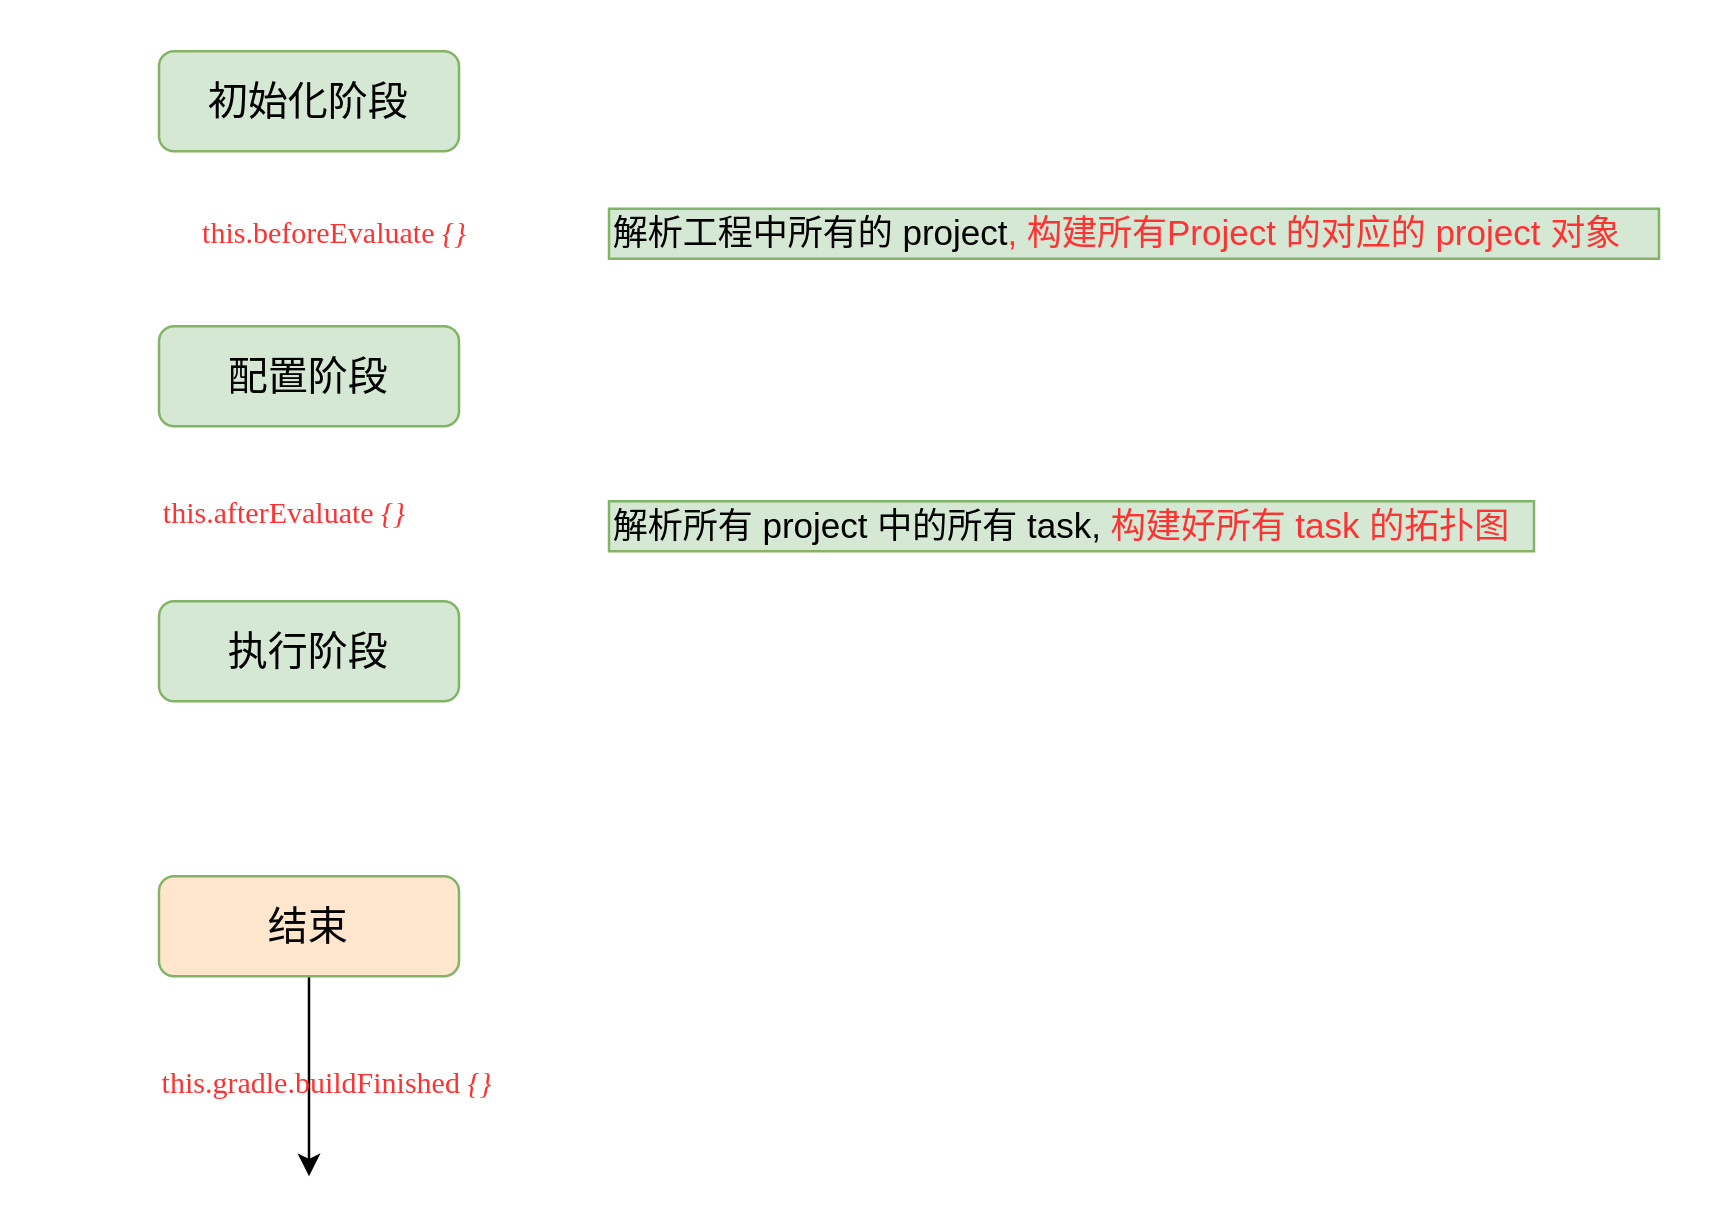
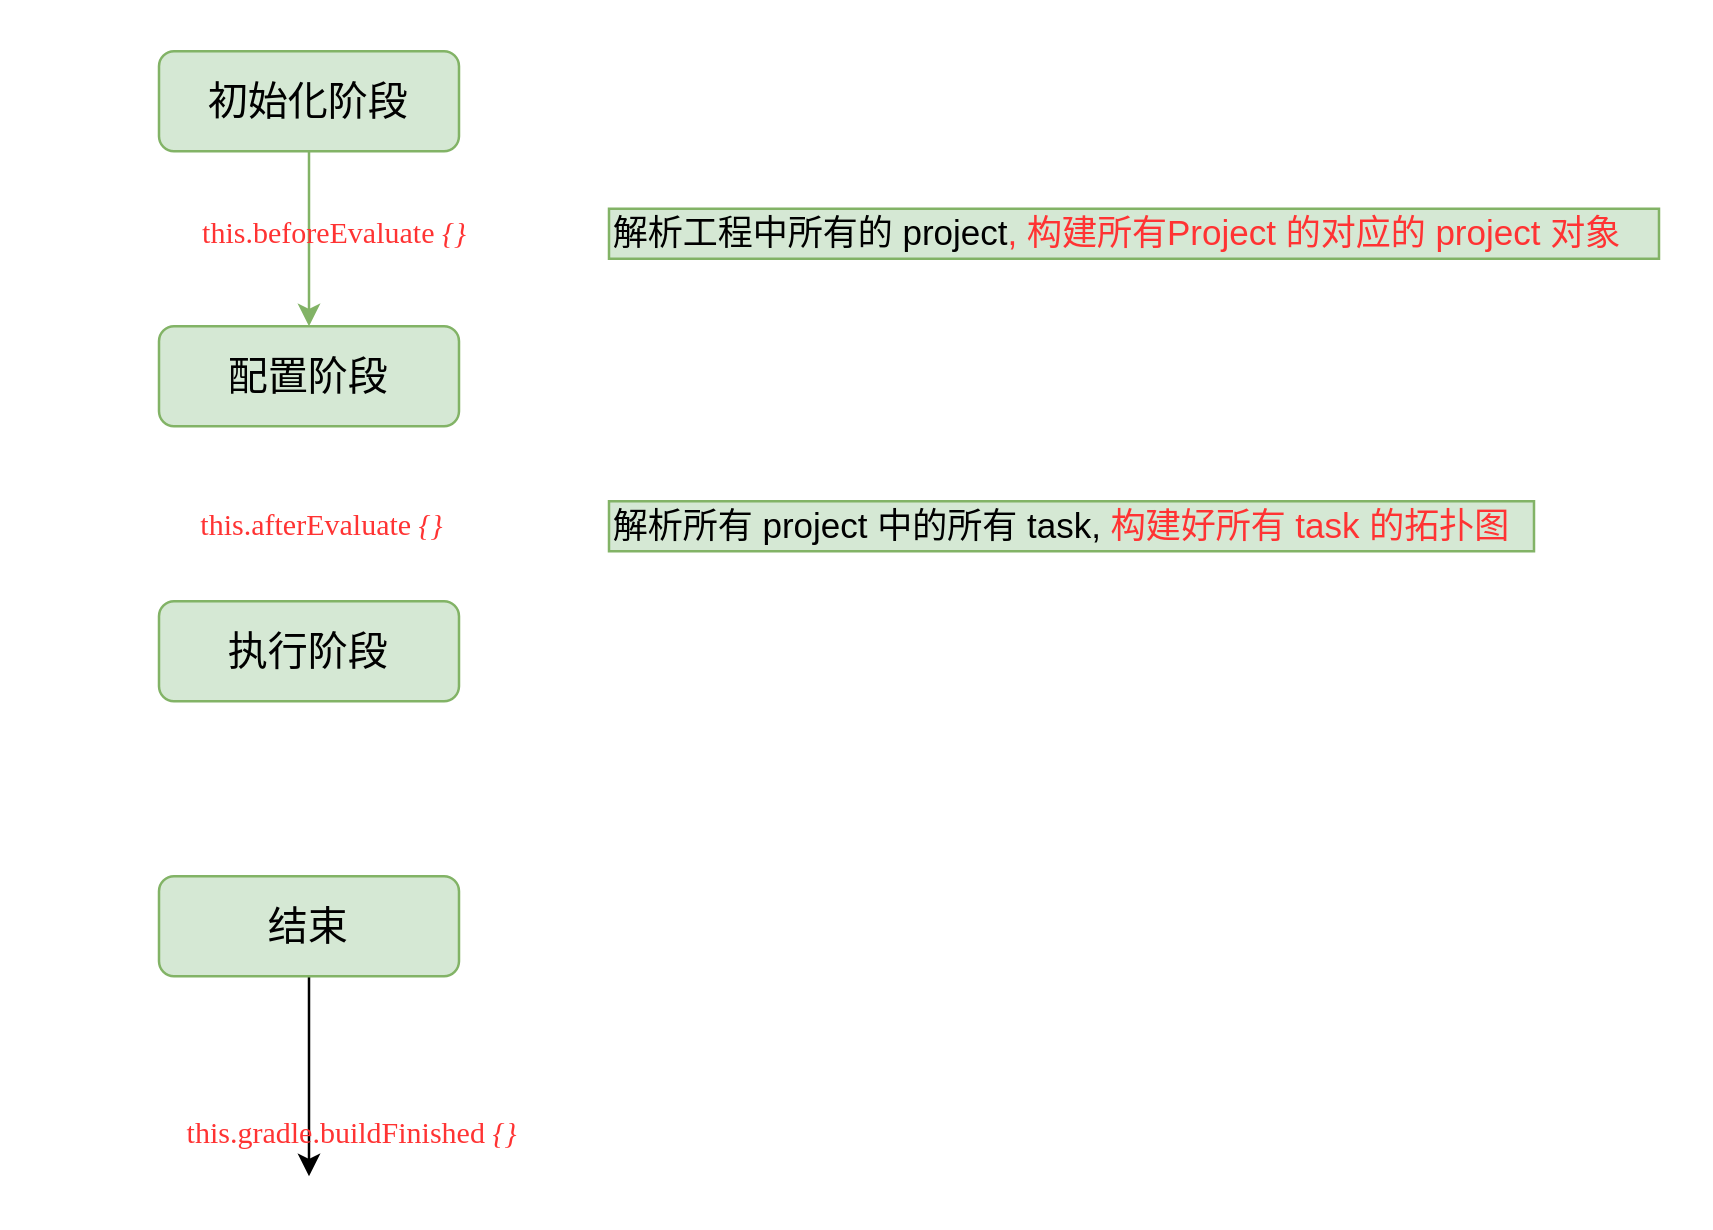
none -> (309, 230)
(284, 514) -> (321, 526)
(309, 926) -> (309, 926)
(326, 1084) -> (351, 1134)
